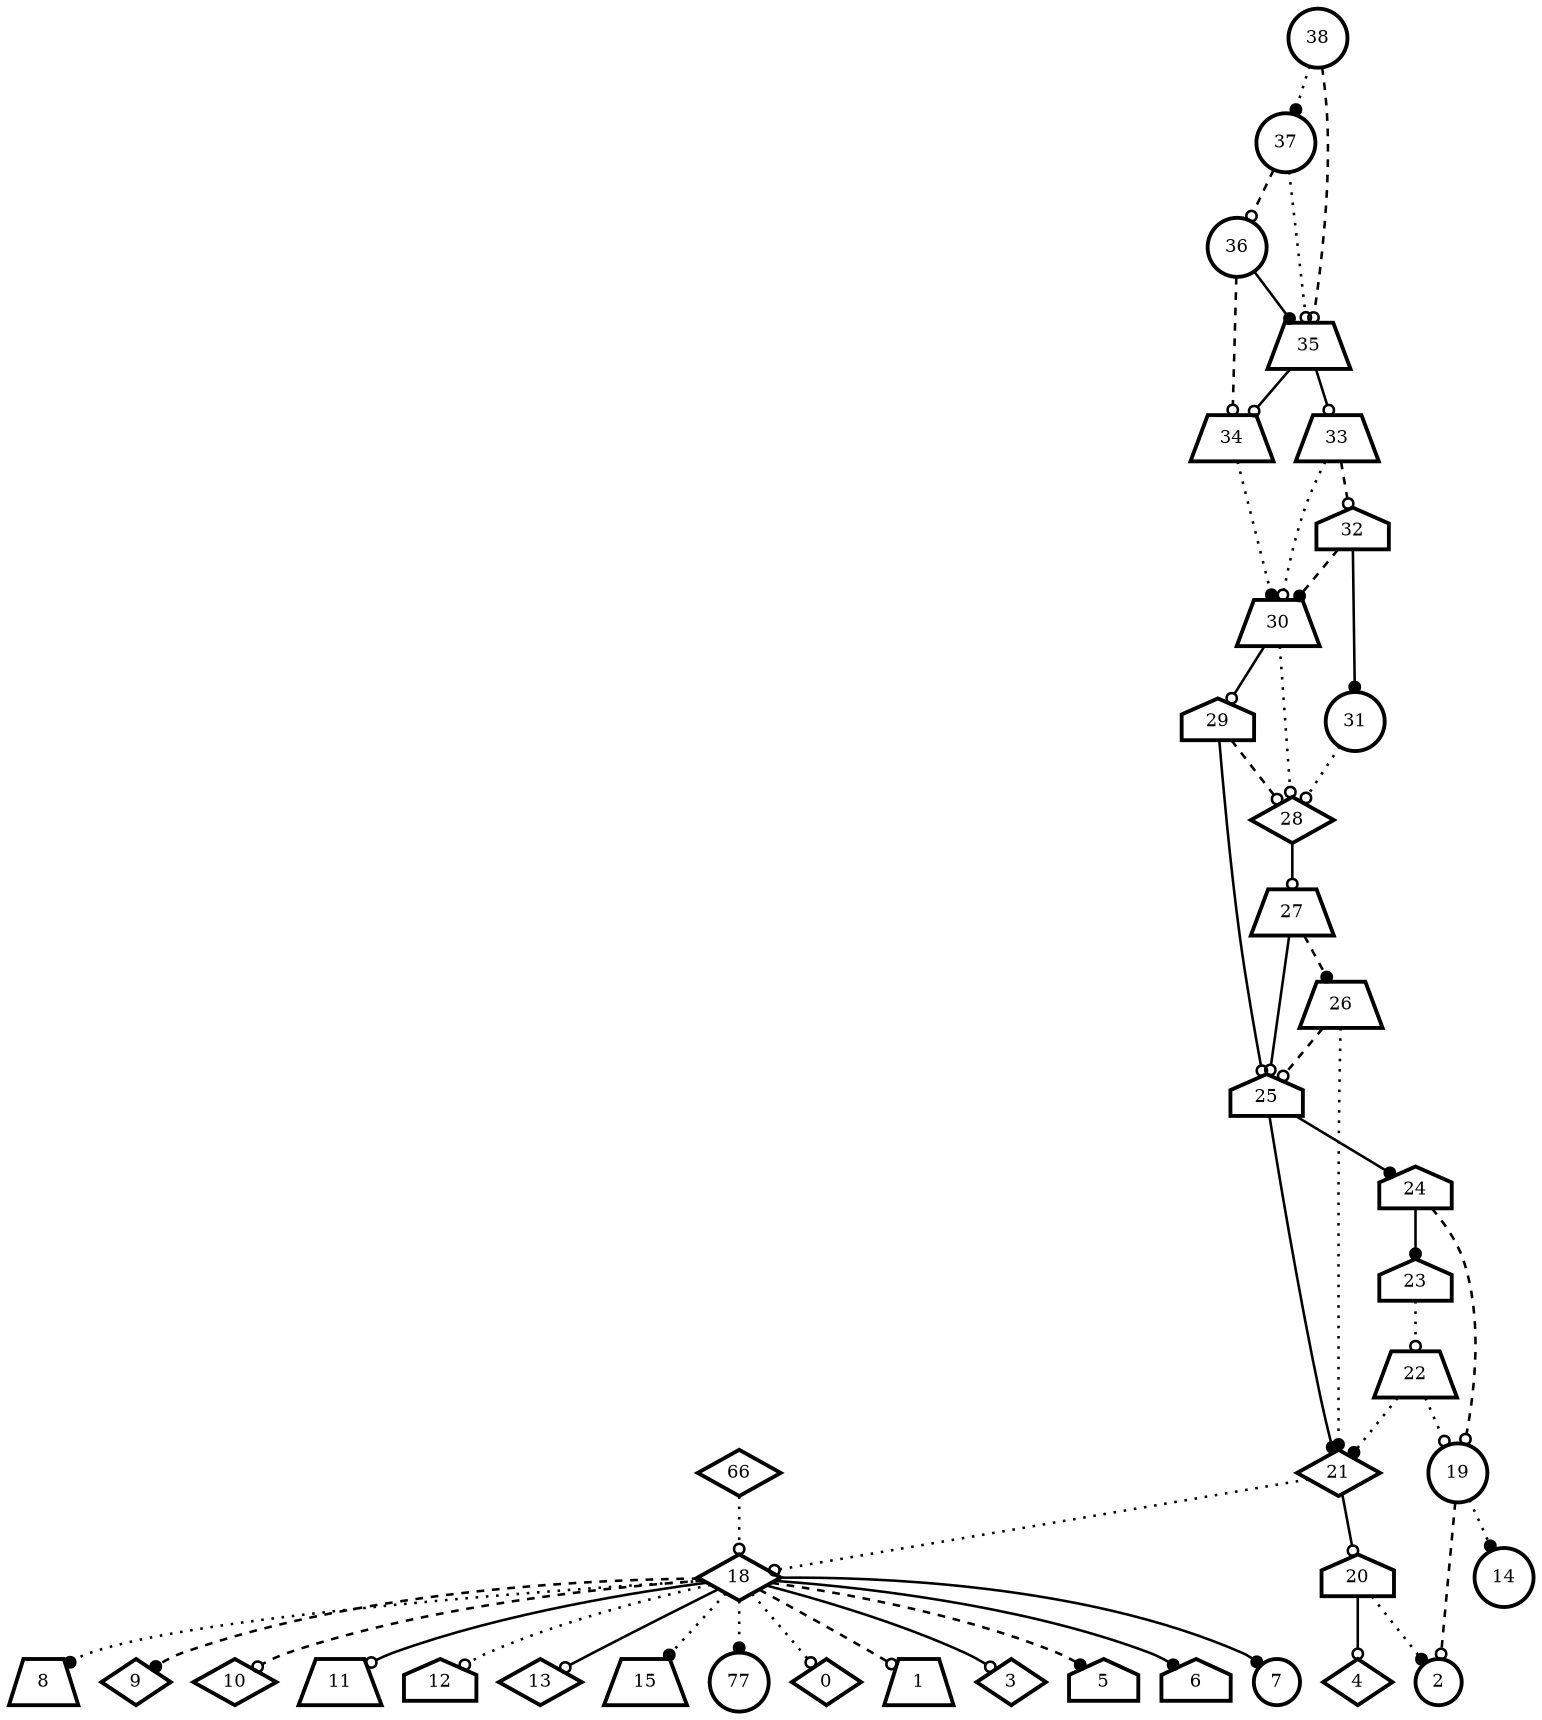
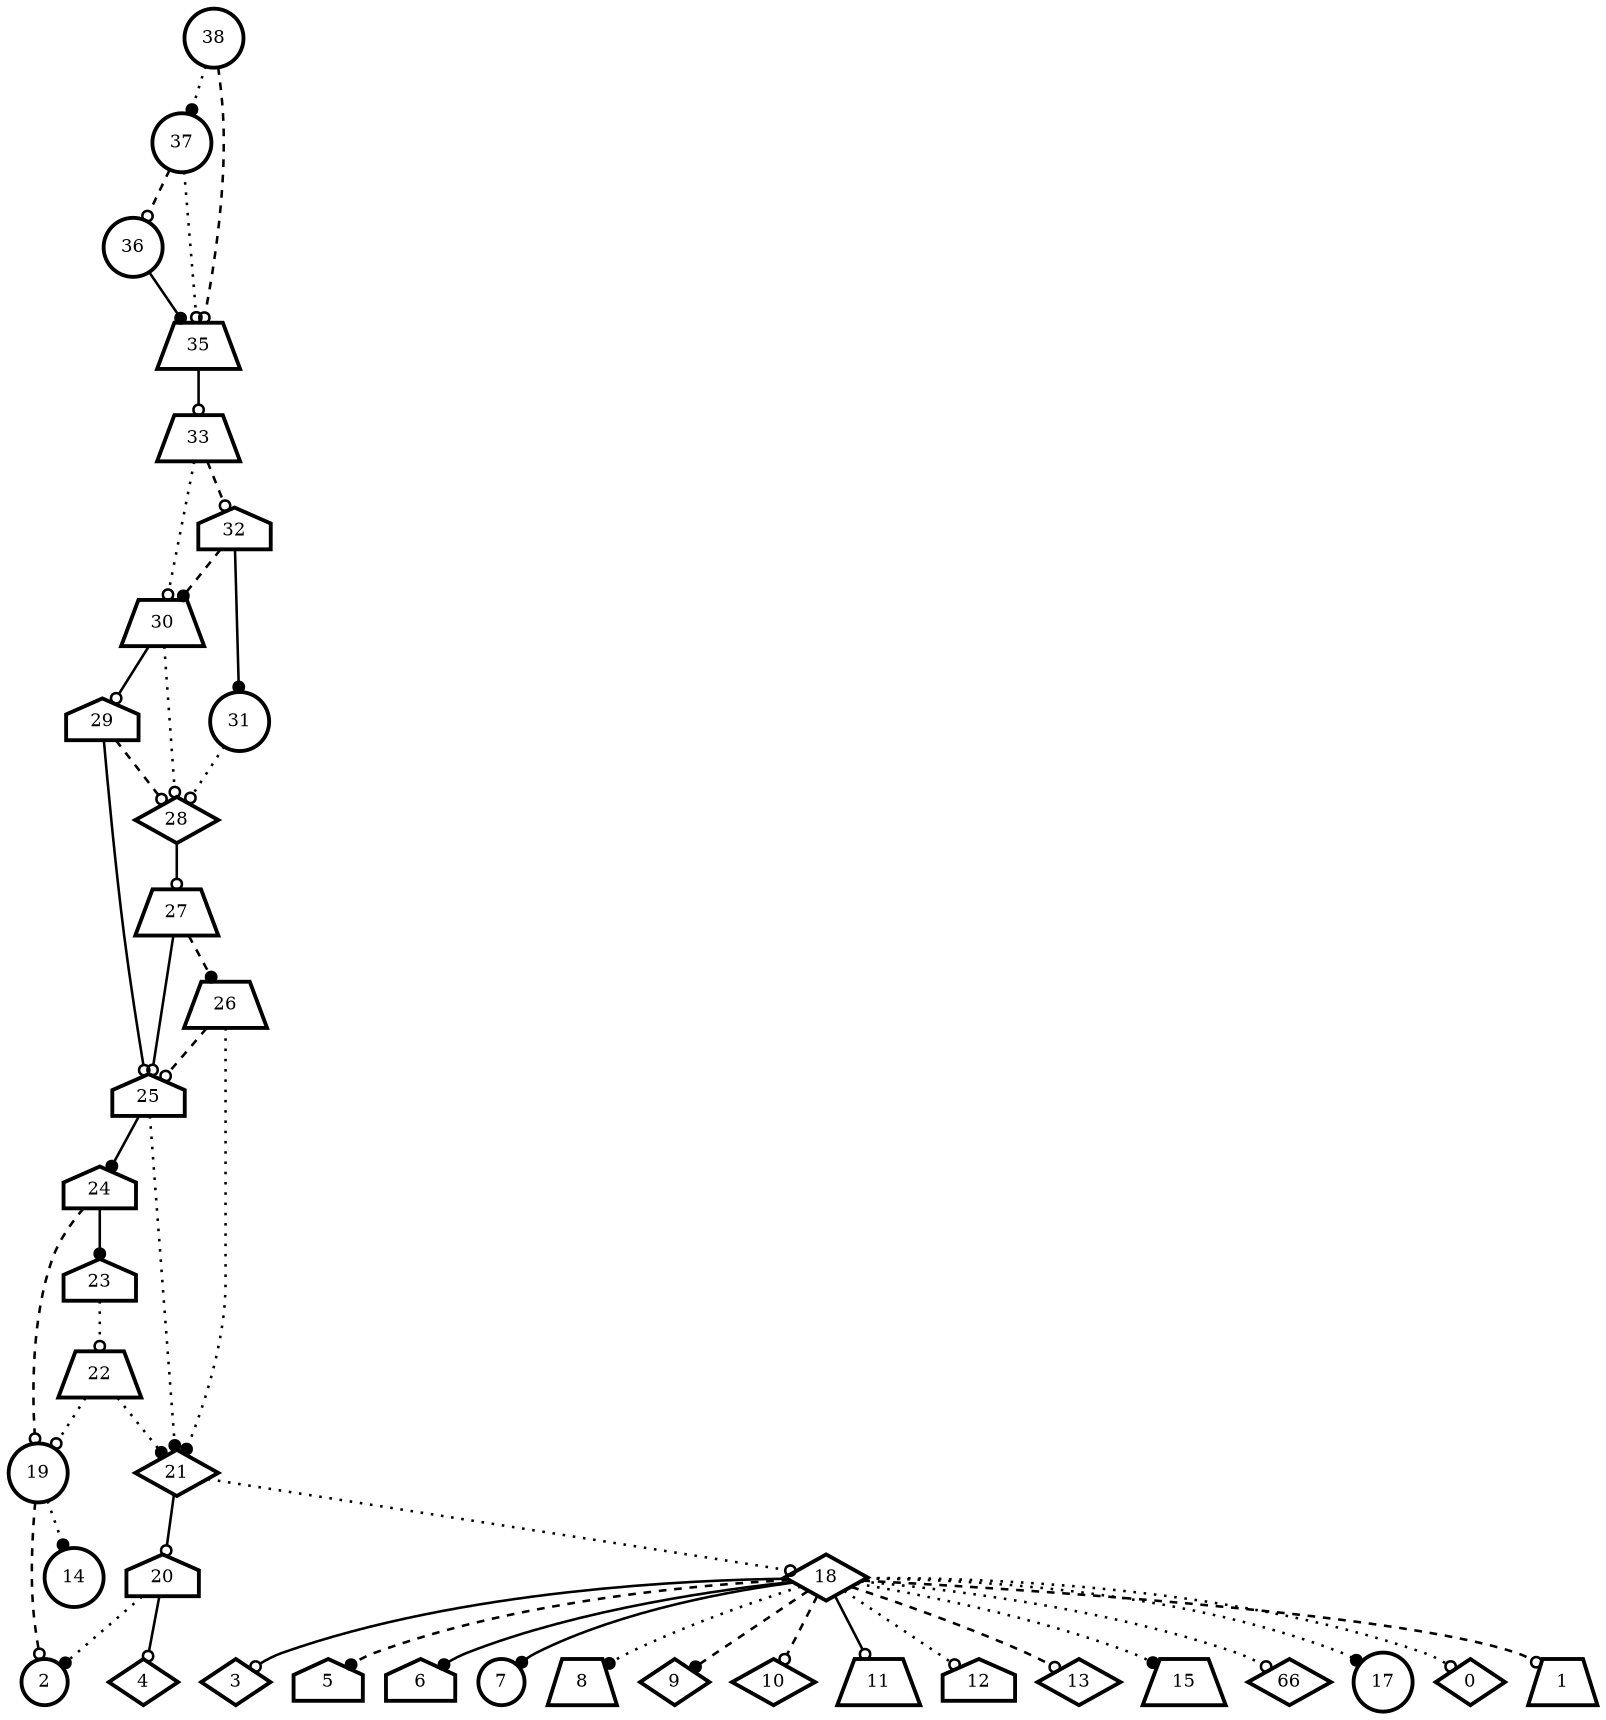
(1232, 438) -> none
(1298, 1280) -> (162, 1278)
(739, 1520) -> (1064, 1609)
(644, 1627) -> (952, 1622)
(739, 1682) -> (1383, 1682)
